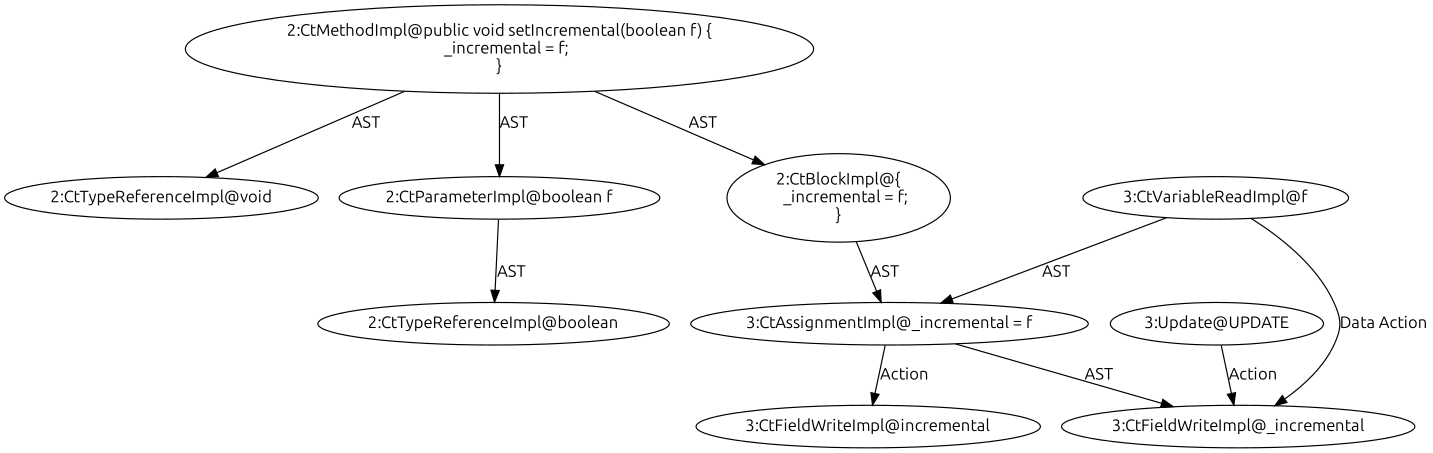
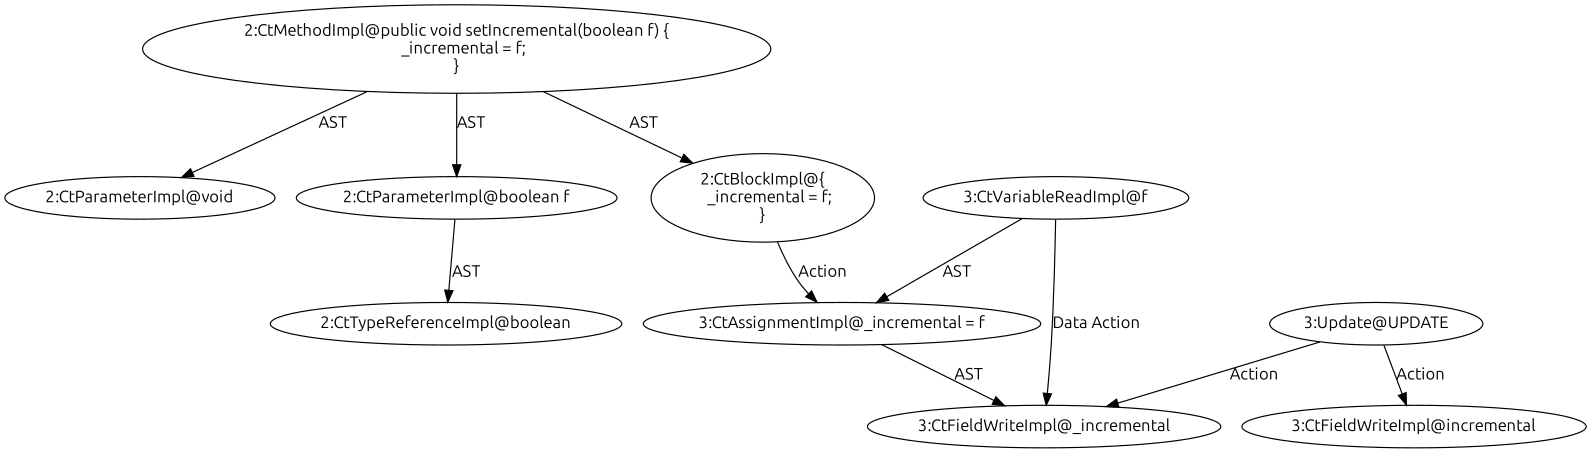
(161, 198) -> (140, 198)
(885, 272) -> (823, 272)
(880, 369) -> (1393, 369)
